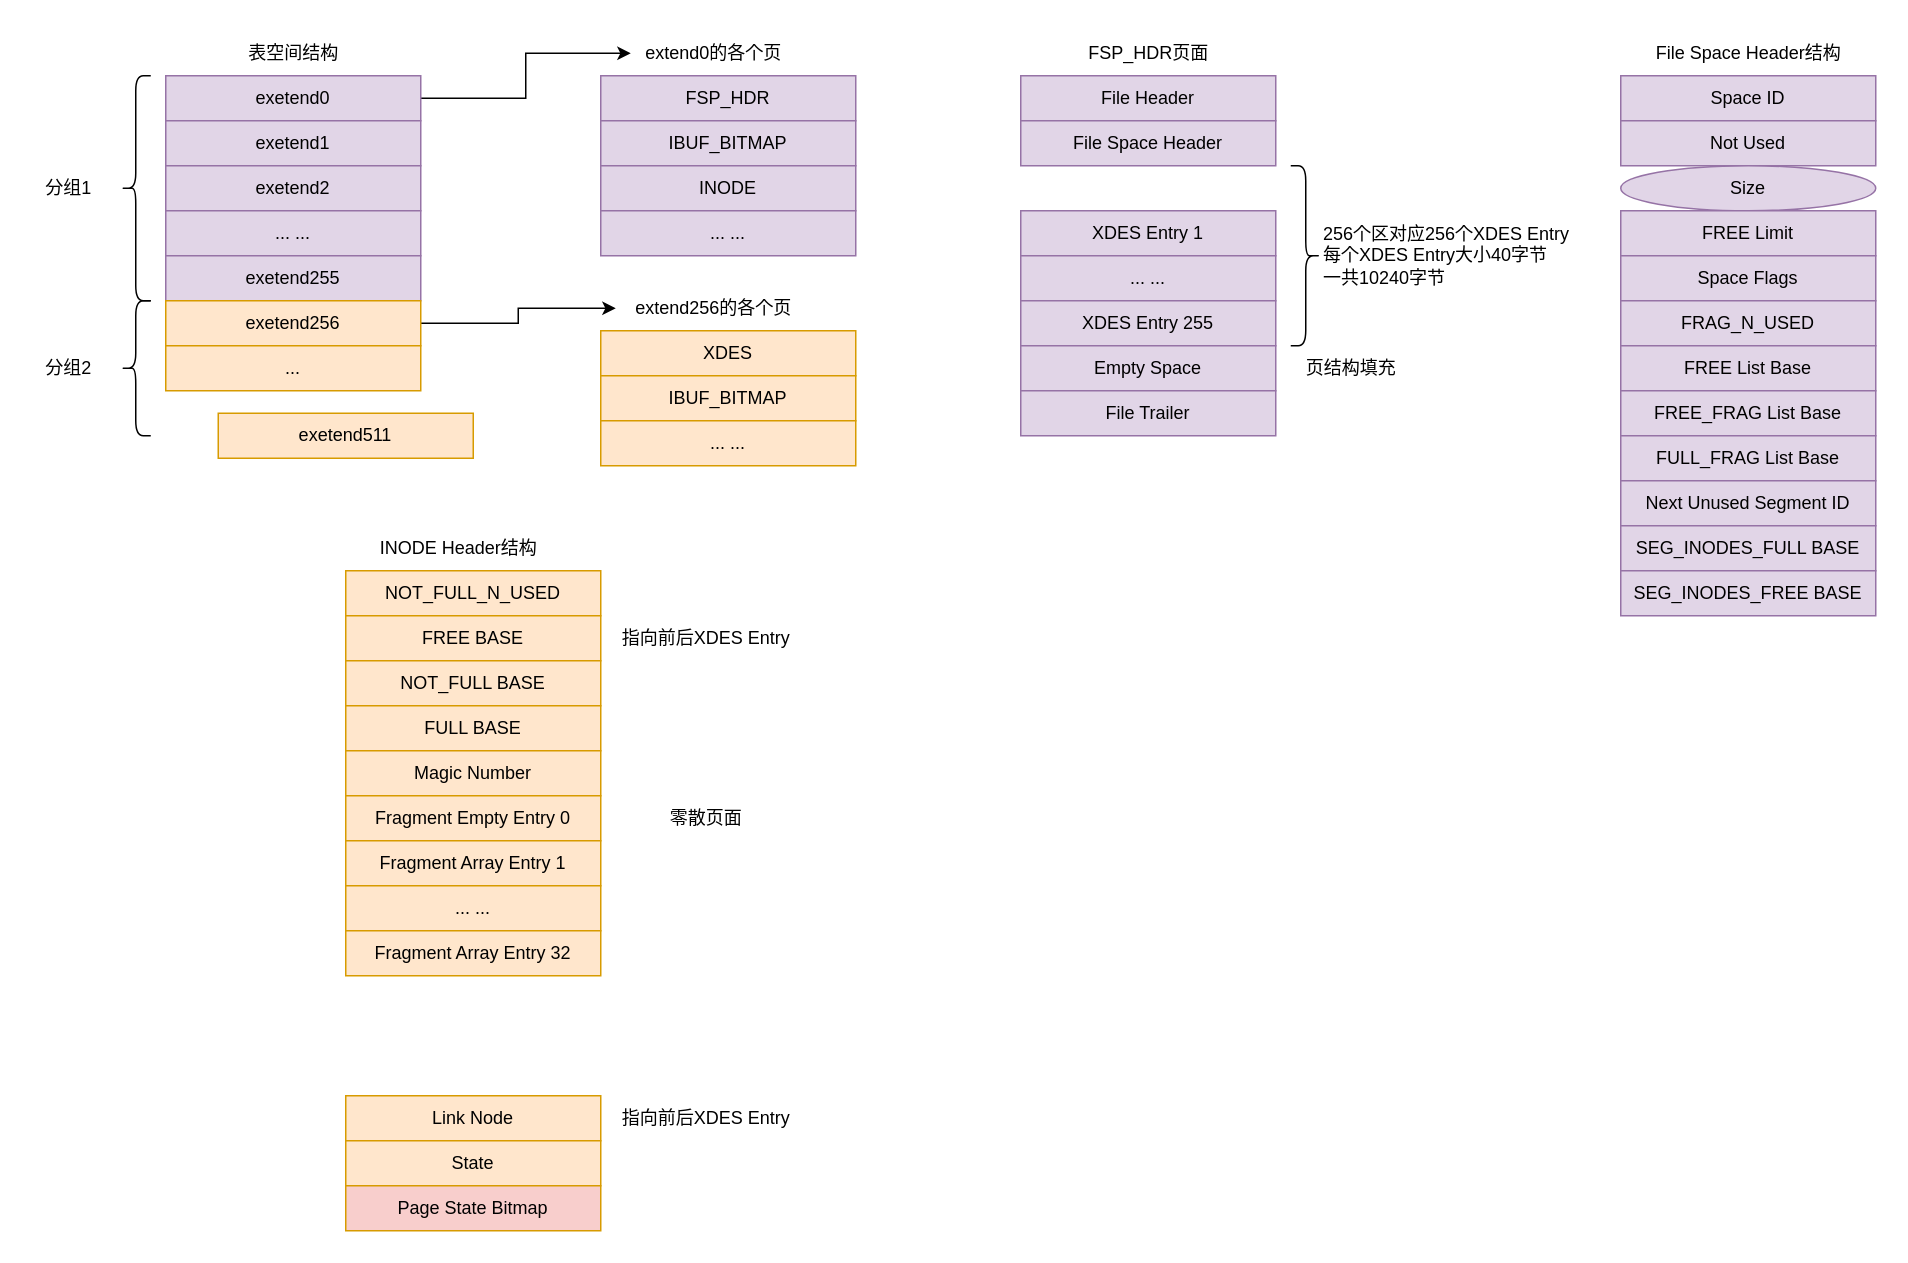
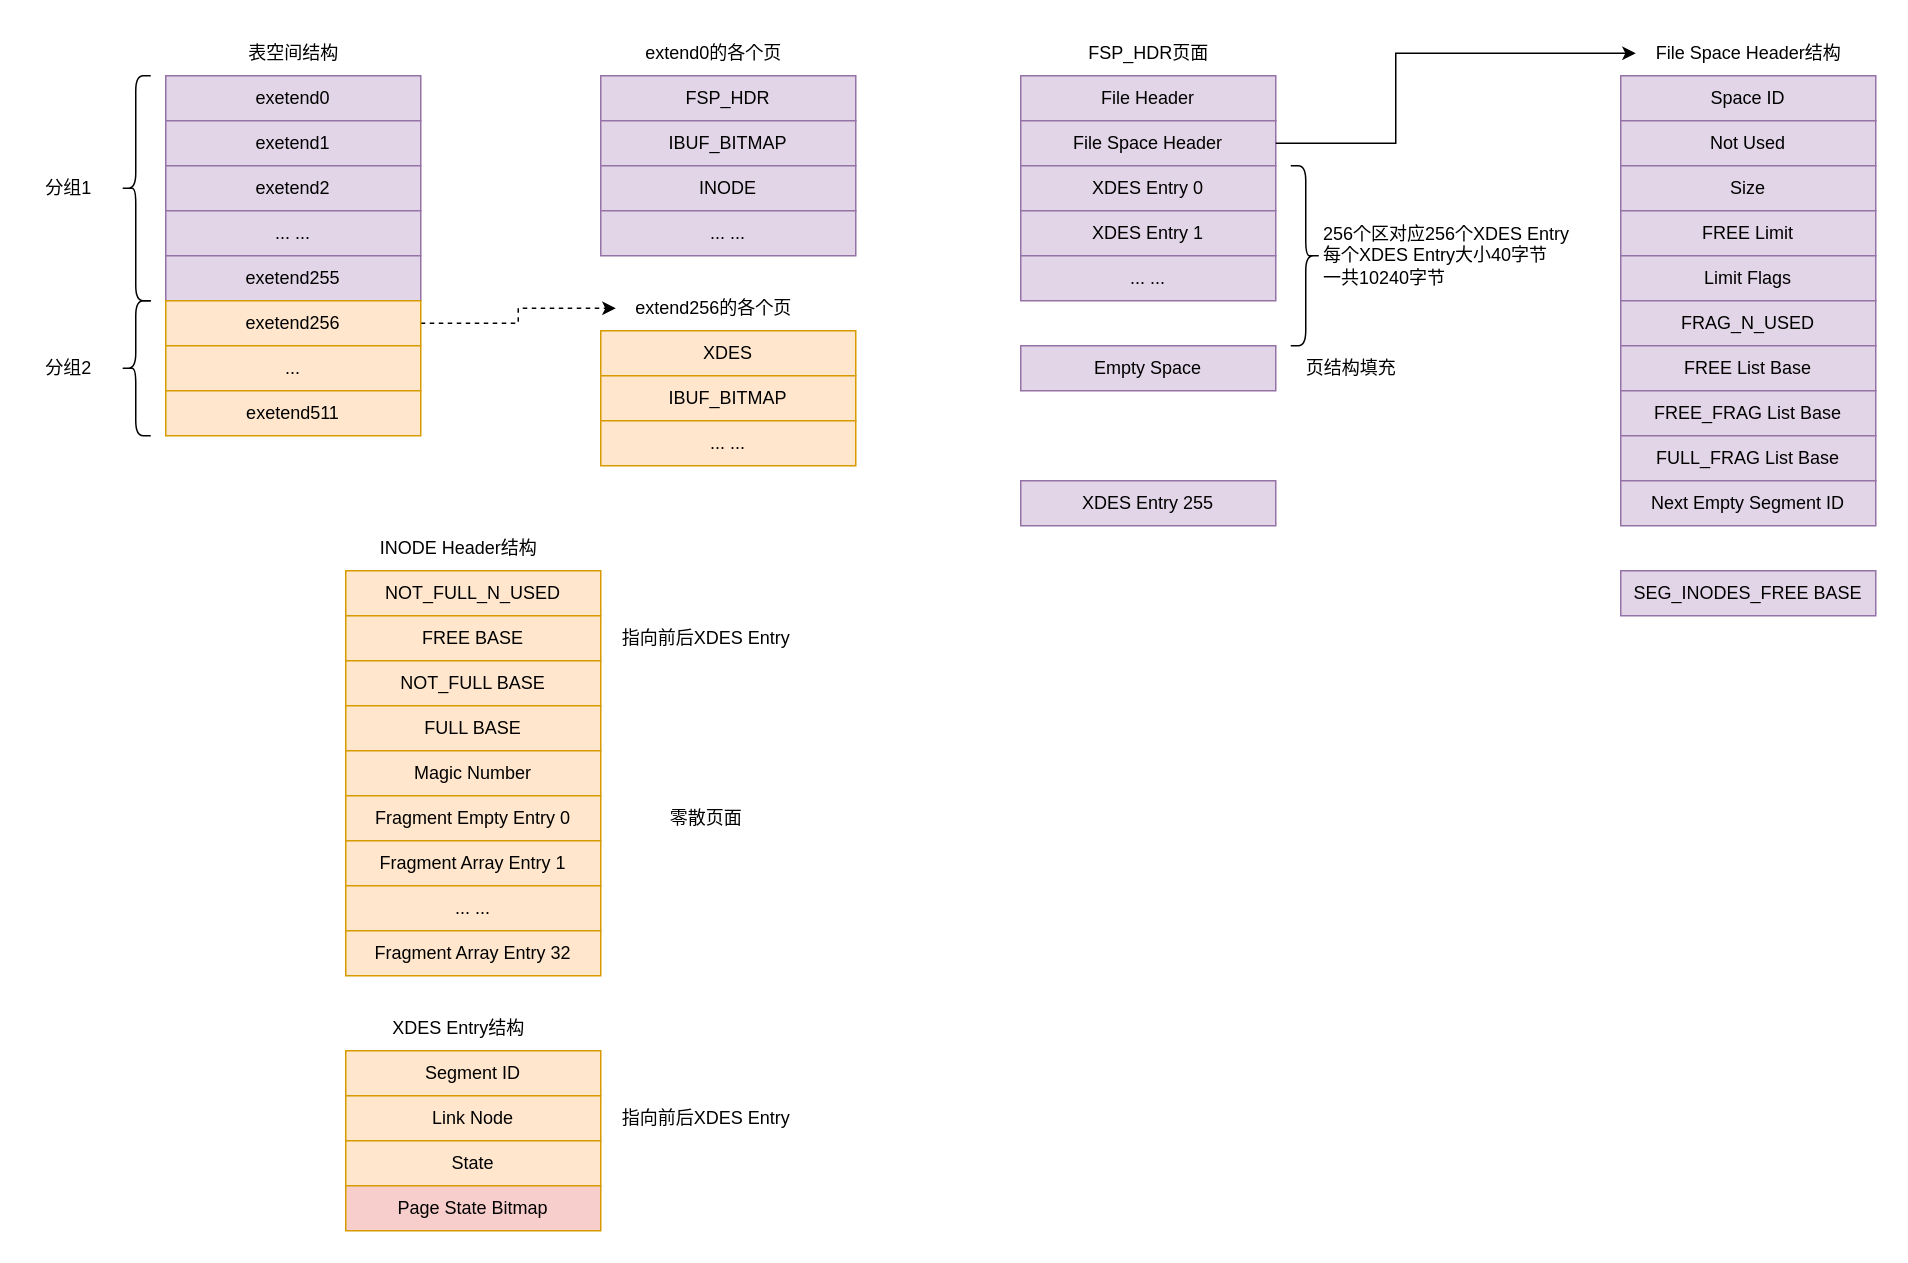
none -> (1406, 53)
(526, 81) -> none
none -> (1148, 188)
(1748, 188) -> (1748, 188)
(1748, 278) -> (1748, 278)
(518, 320) -> (518, 320)
(1148, 323) -> (1148, 503)
(1148, 413) -> none
(346, 436) -> (293, 413)
(1748, 503) -> (1748, 503)
(1748, 548) -> none
none -> (458, 1028)
none -> (473, 1073)
